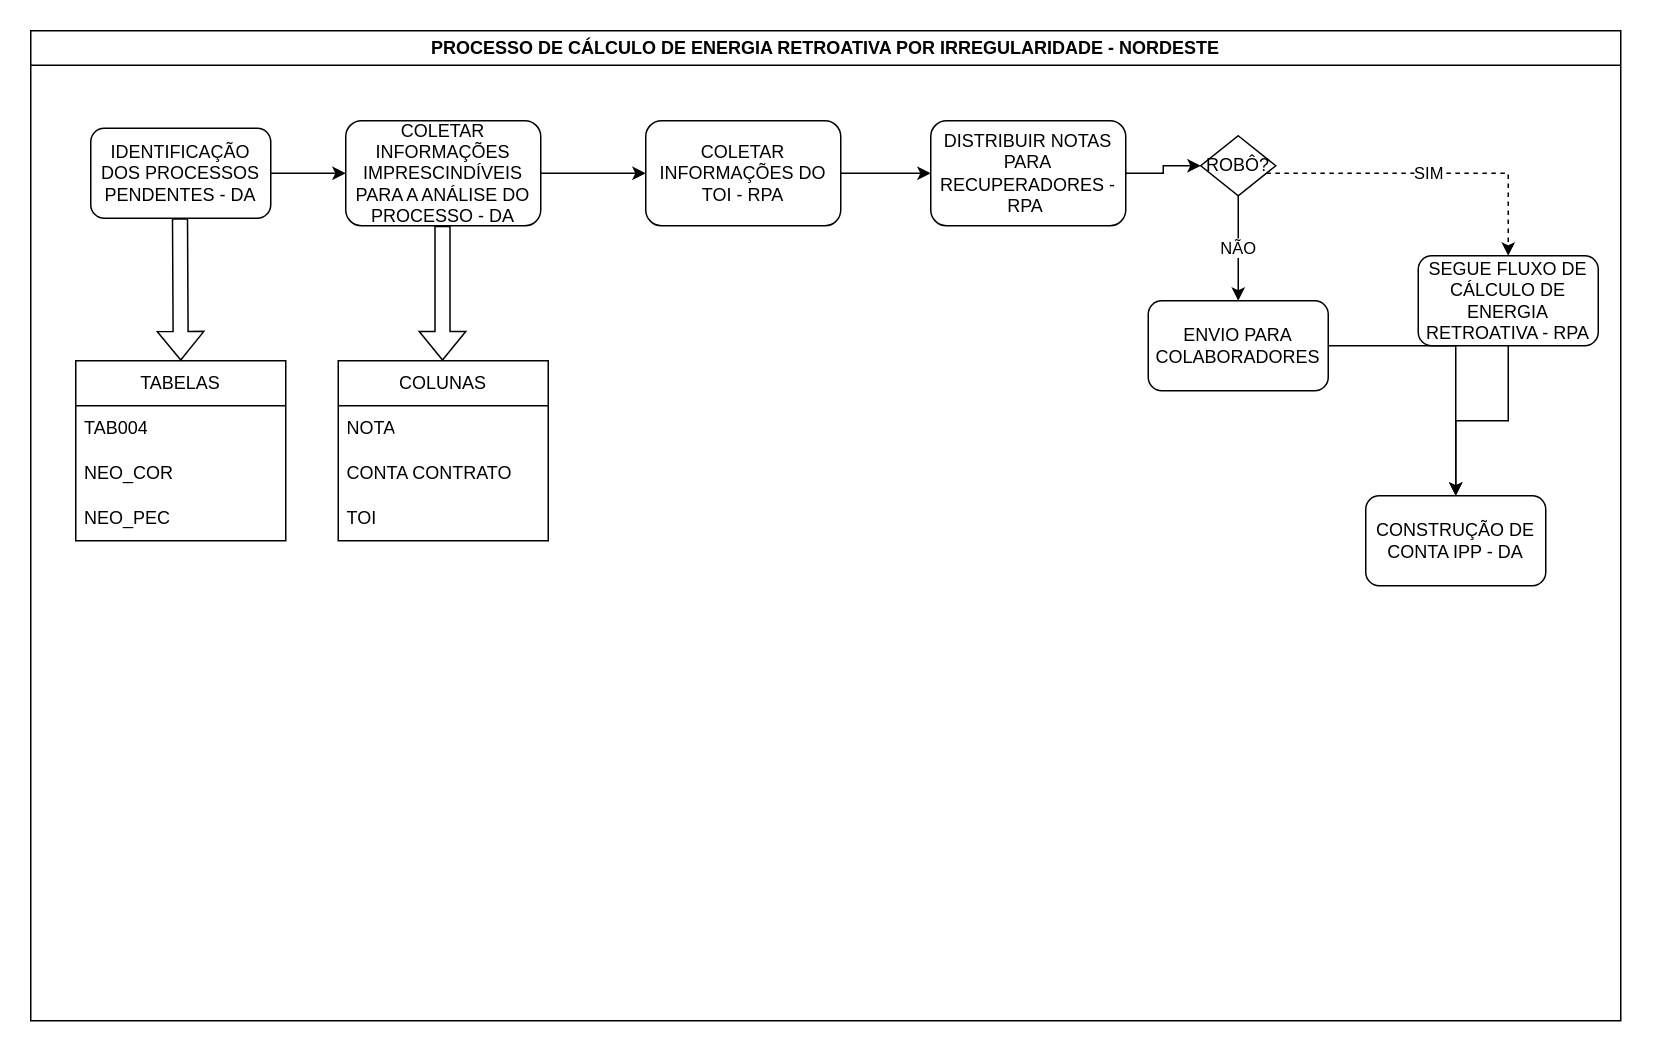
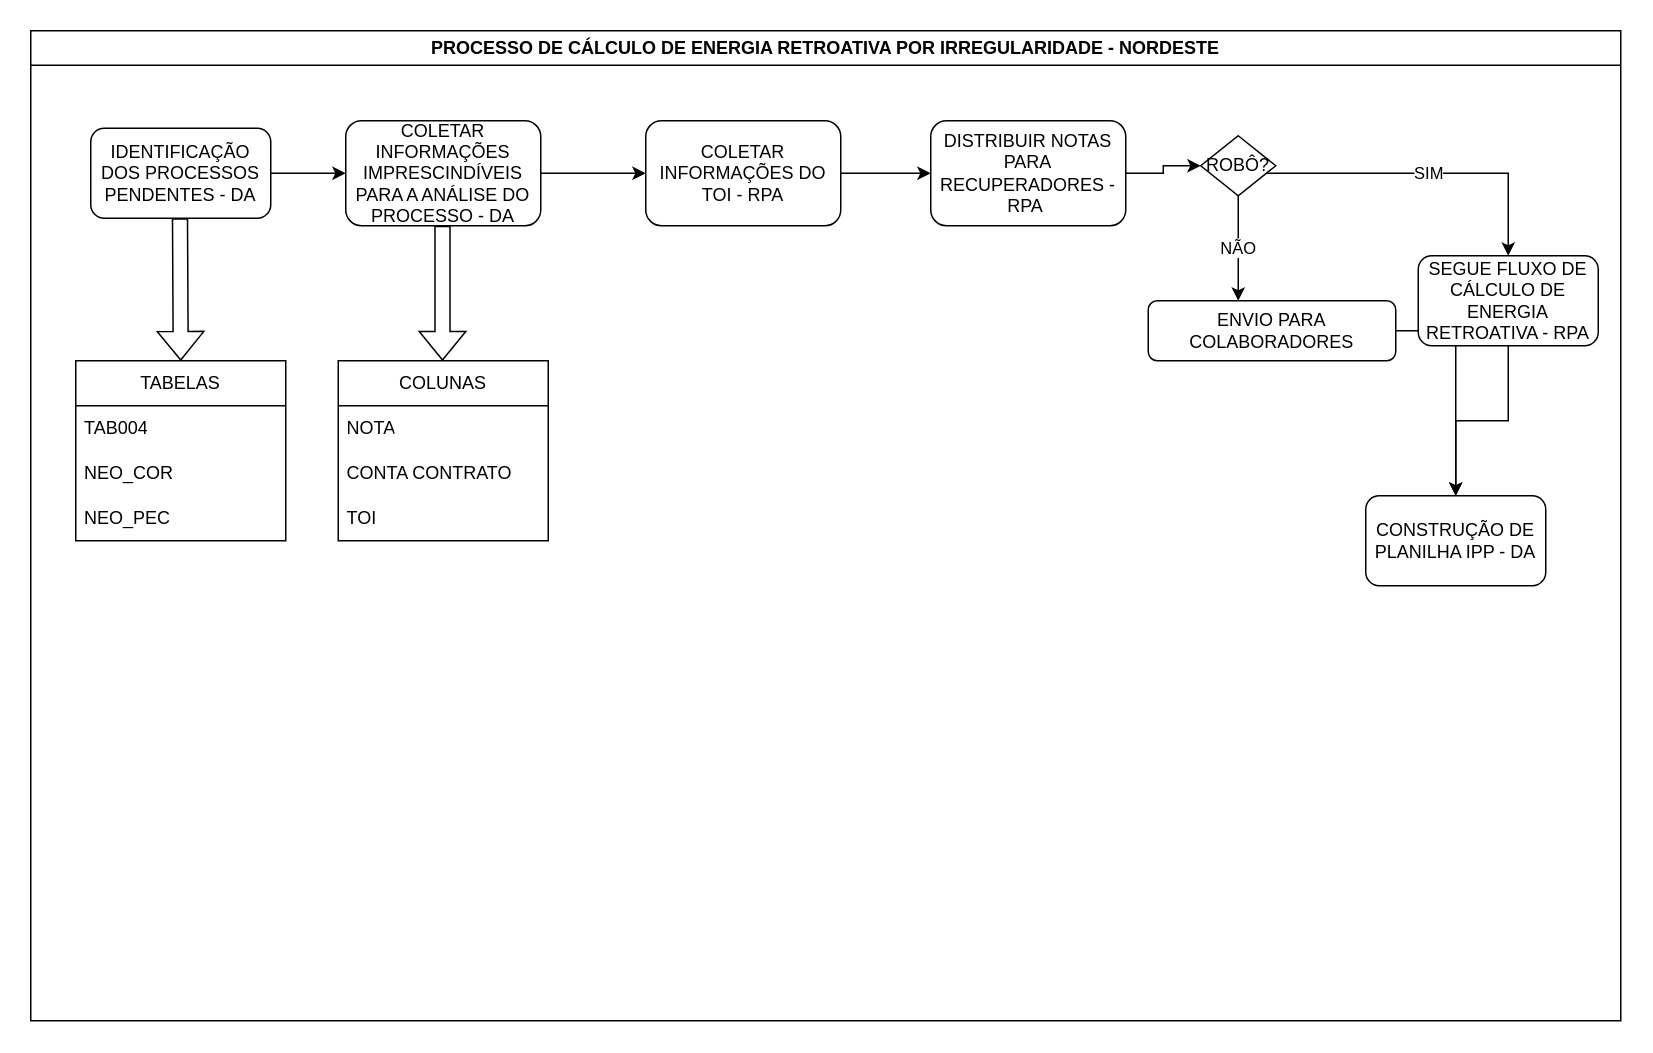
(1339, 173) -> (1339, 173)
(1238, 346) -> (1272, 331)
(1456, 541) -> (1456, 541)
